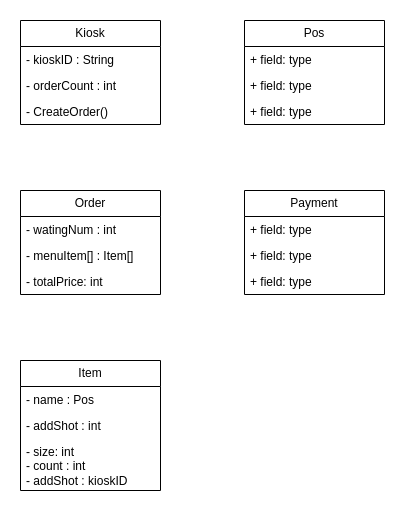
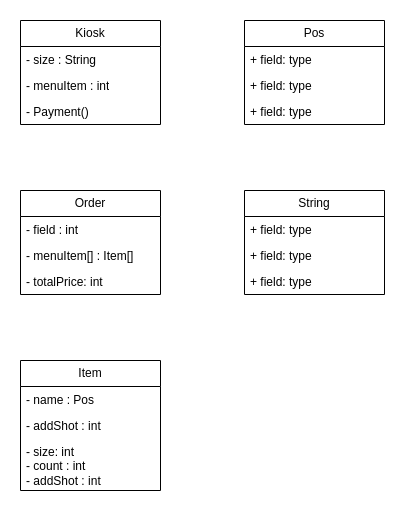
(78, 61) -> (68, 61)
(79, 87) -> (72, 87)
(75, 113) -> (62, 113)
(315, 204) -> (315, 204)
(74, 231) -> (59, 231)
(83, 467) -> (69, 467)
